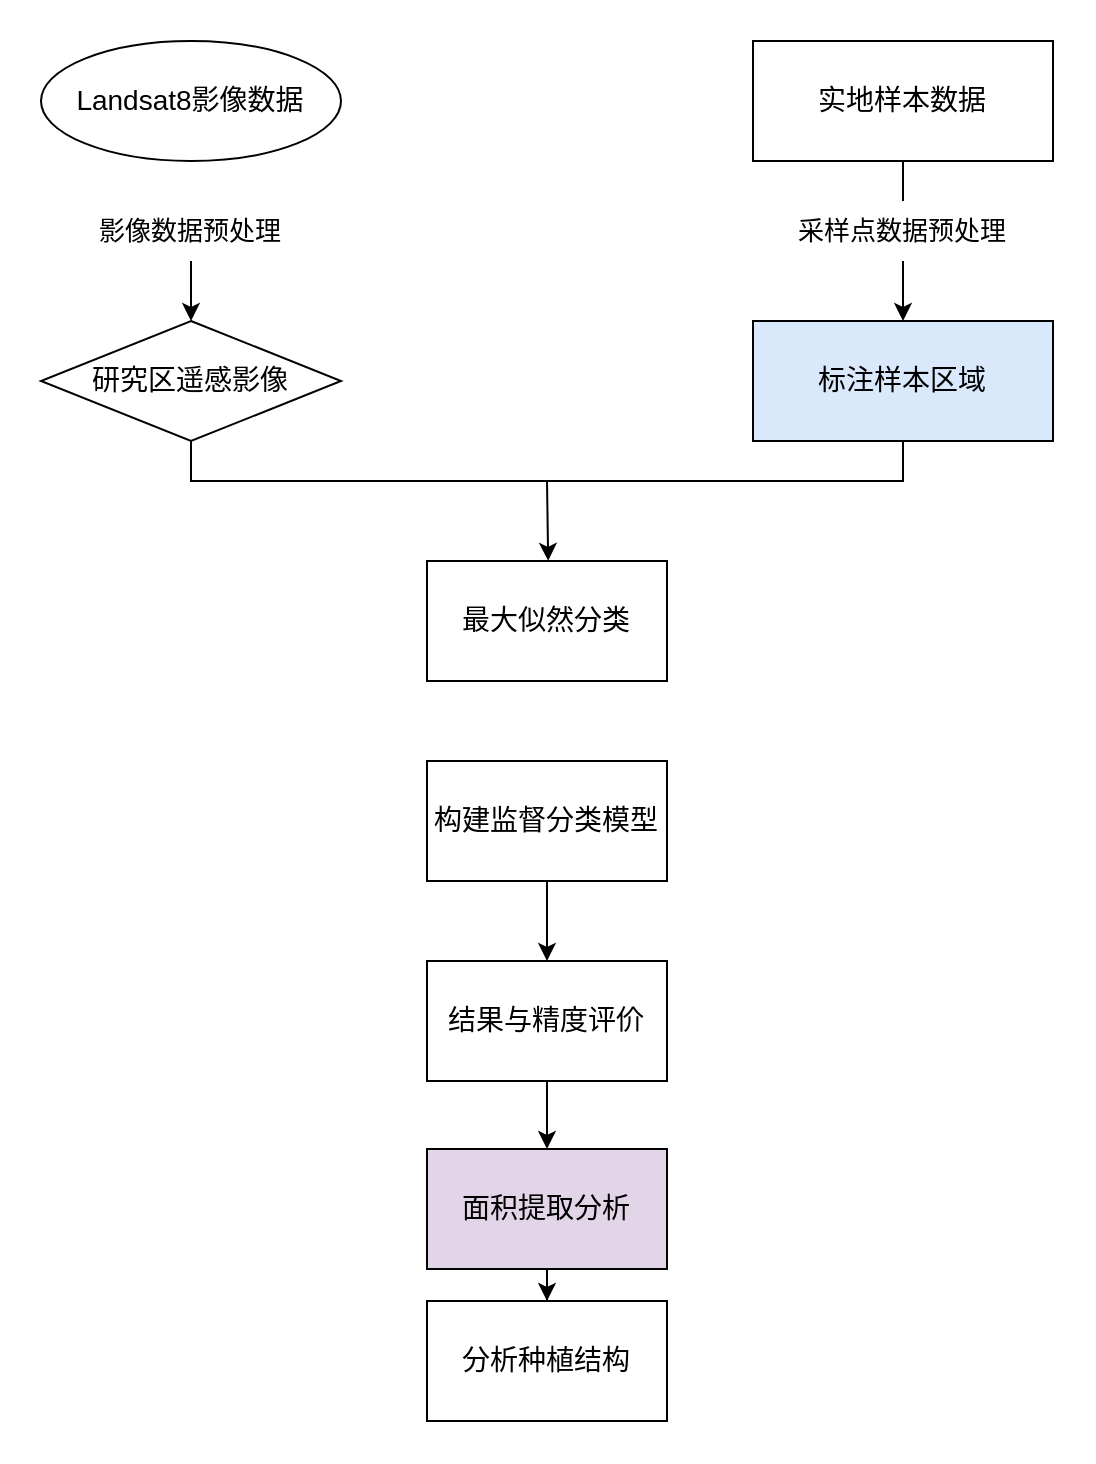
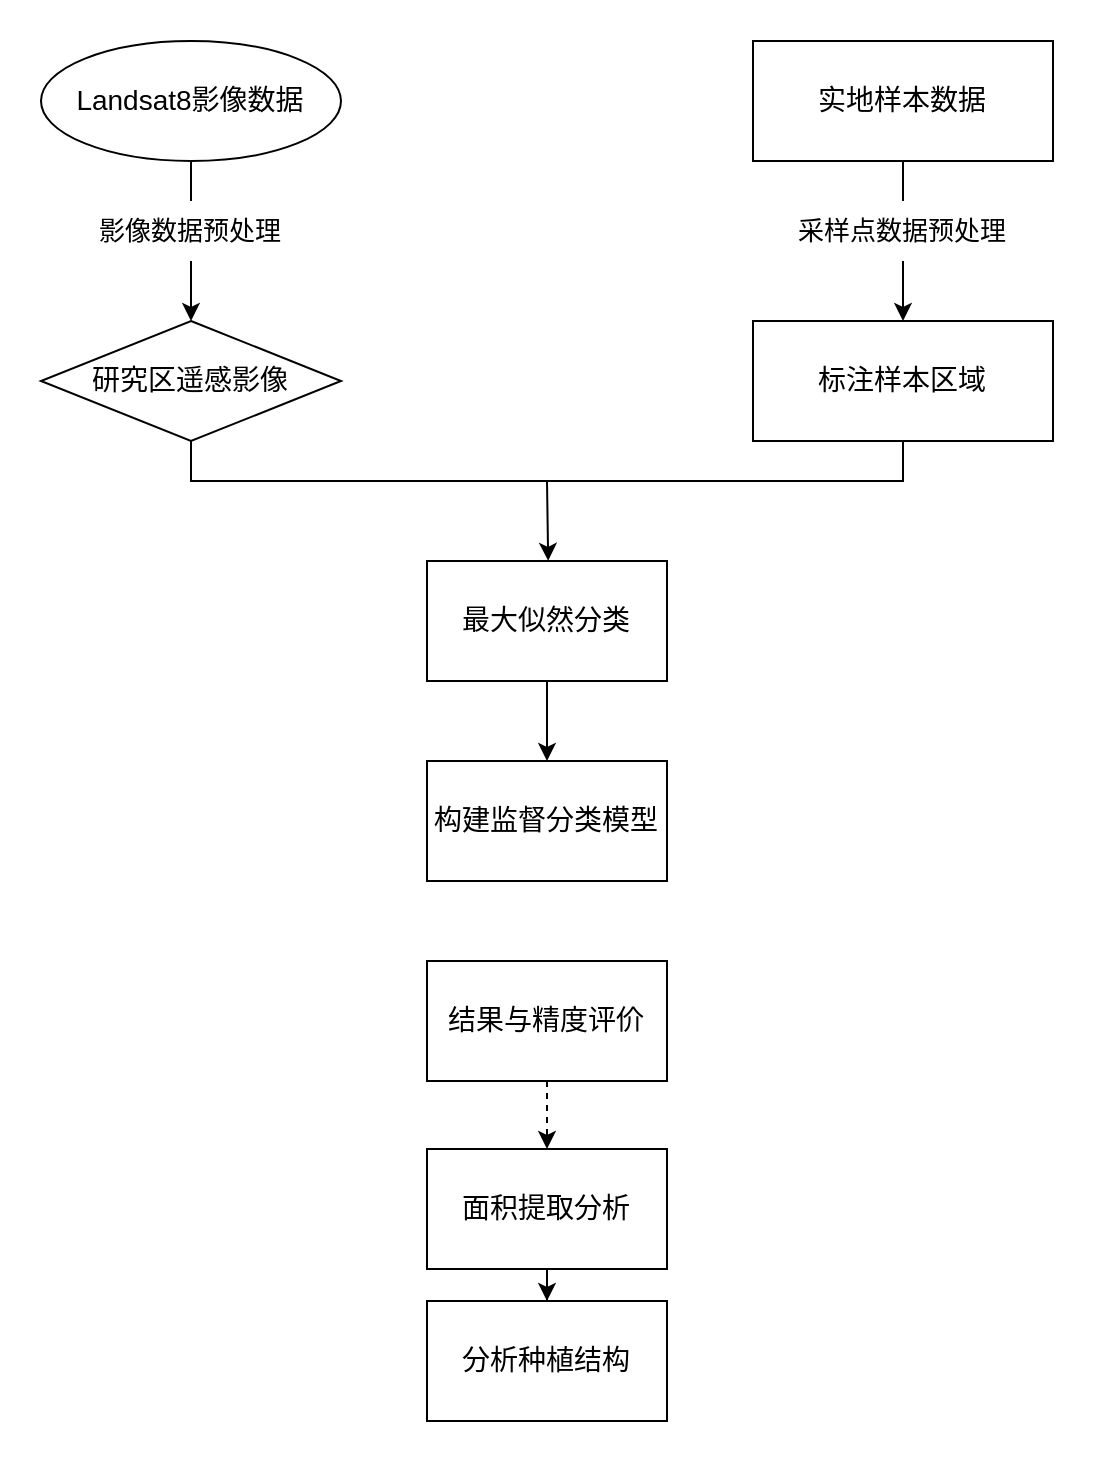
none -> (191, 181)
(903, 381) -> (903, 381)
none -> (547, 714)
(547, 914) -> none
(547, 1106) -> (547, 1106)
(547, 1209) -> (547, 1209)
